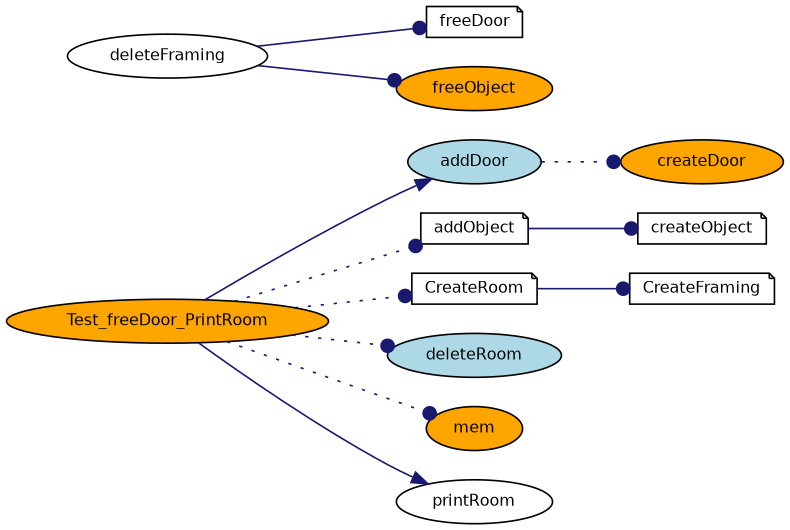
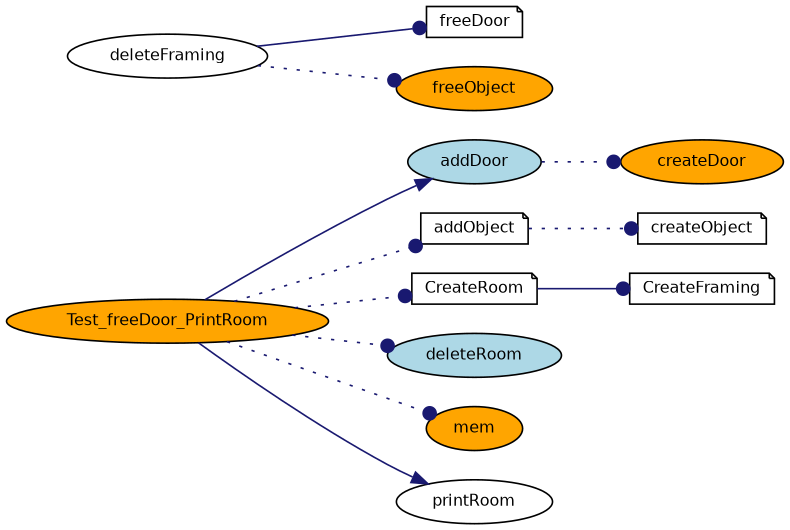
(323, 73) -> (323, 73)
(577, 229) -> (577, 229)
